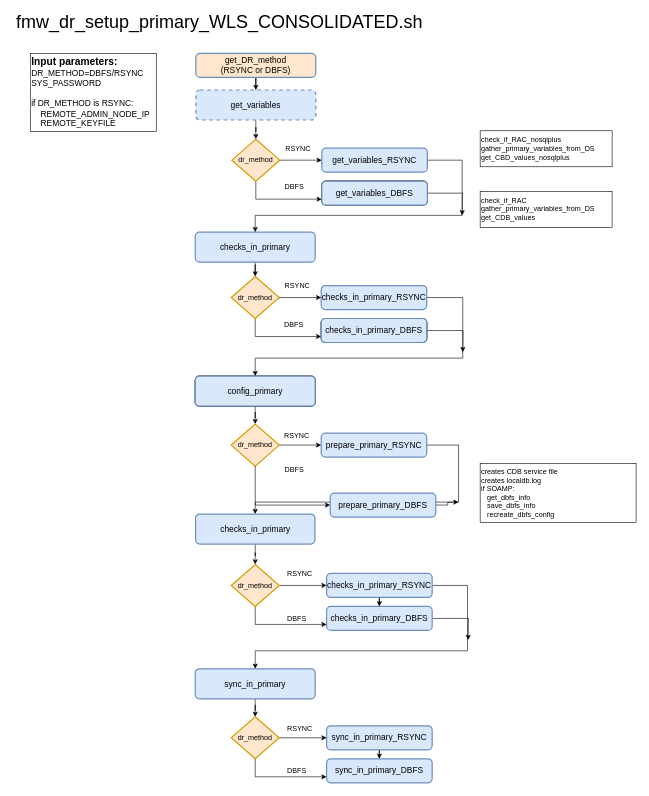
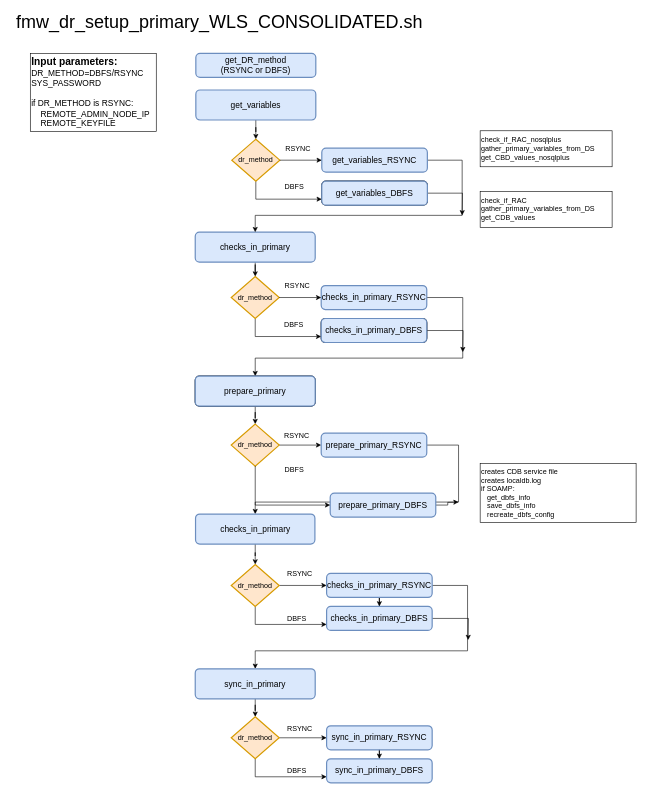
(256, 65) -> (256, 65)
(256, 86) -> none
(256, 105) -> (256, 105)
(255, 391) -> (255, 391)
